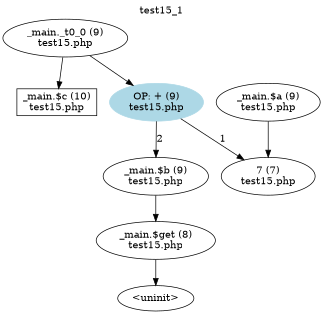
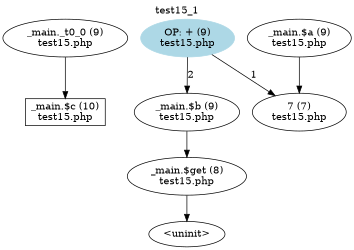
(108, 68) -> none
